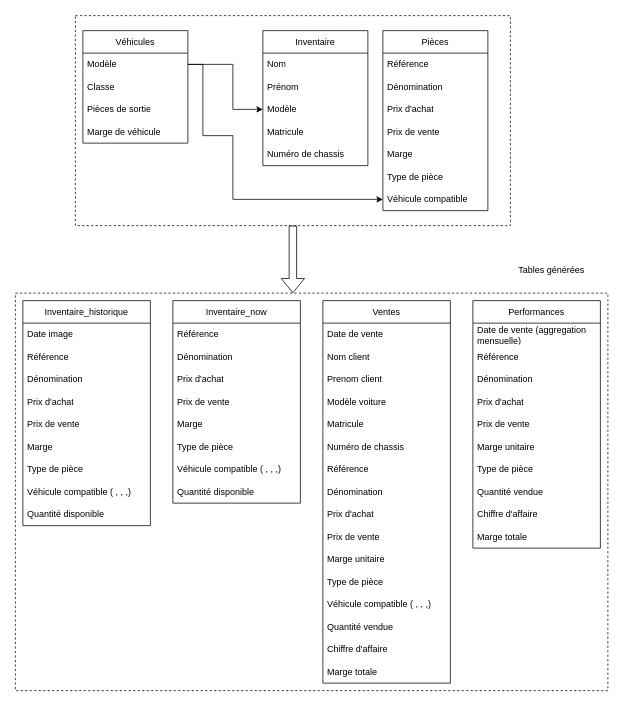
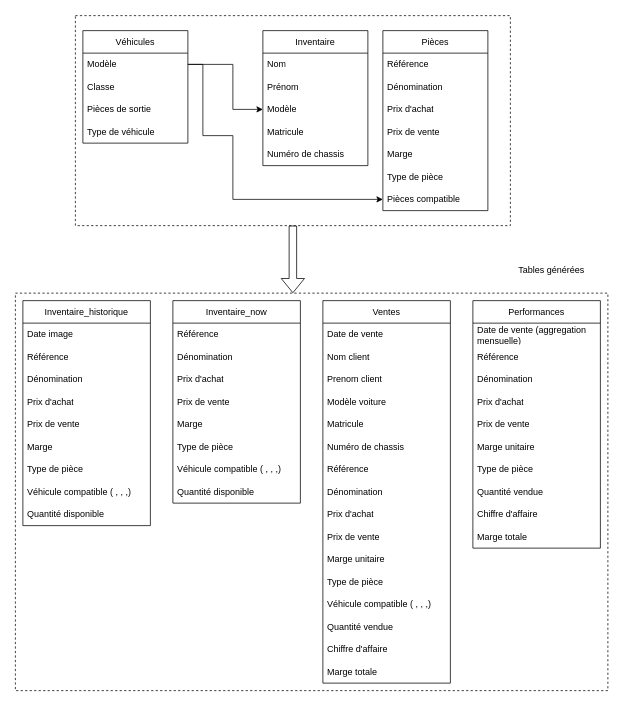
(126, 132) -> (123, 132)
(429, 199) -> (426, 199)
